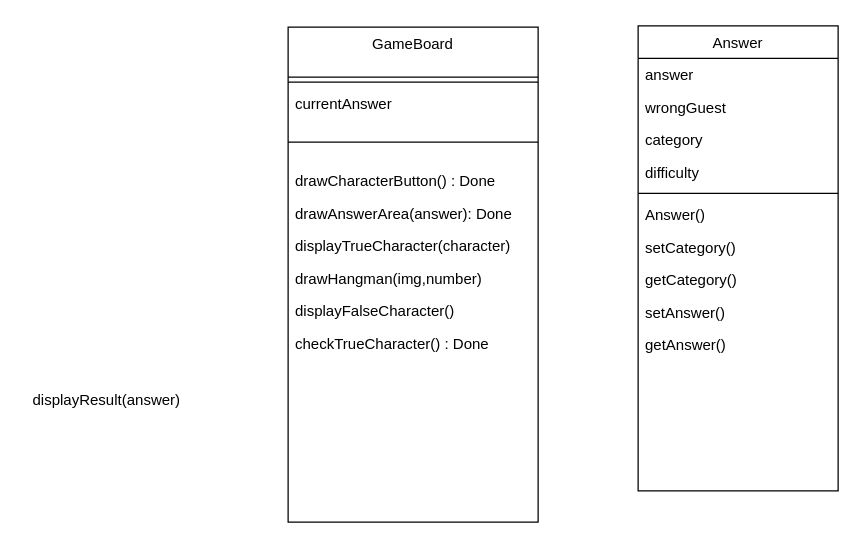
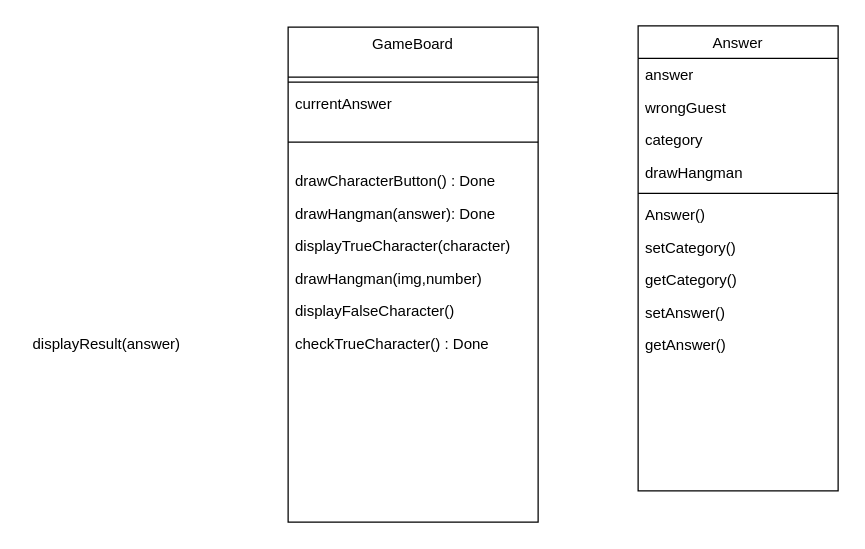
(681, 173) -> (691, 173)
(409, 214) -> (396, 214)
(151, 399) -> (151, 343)
